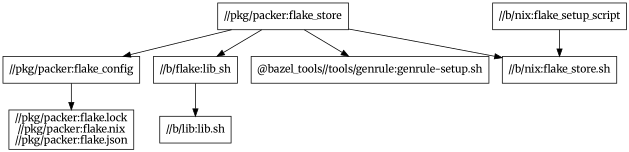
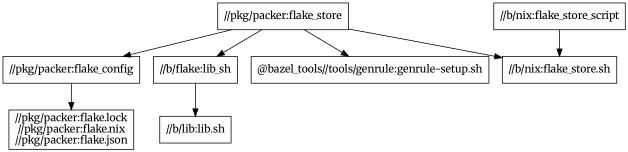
(560, 16) -> (560, 16)
